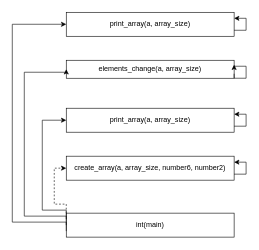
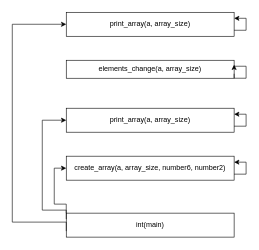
(54, 190) -> (54, 190)
(24, 216) -> none
